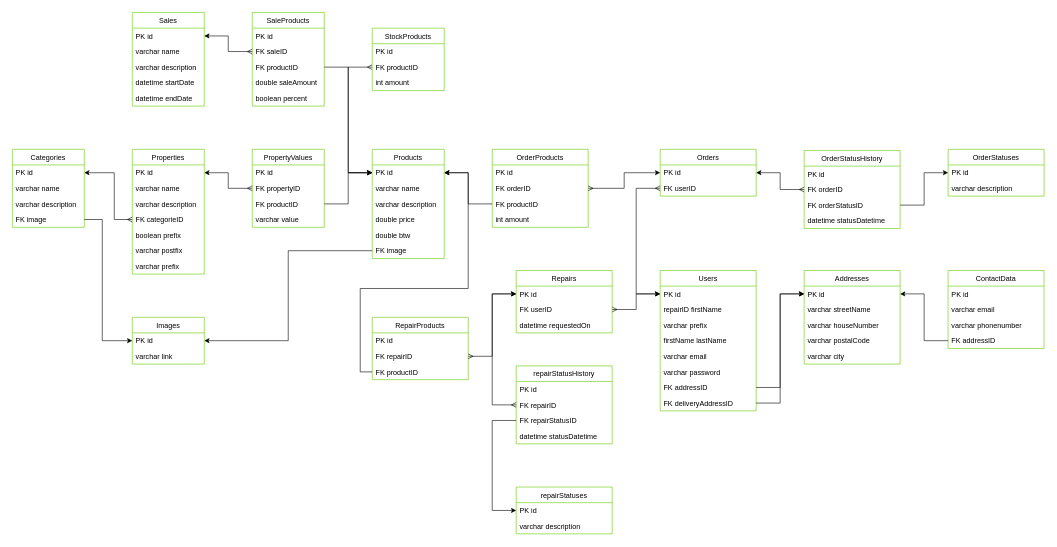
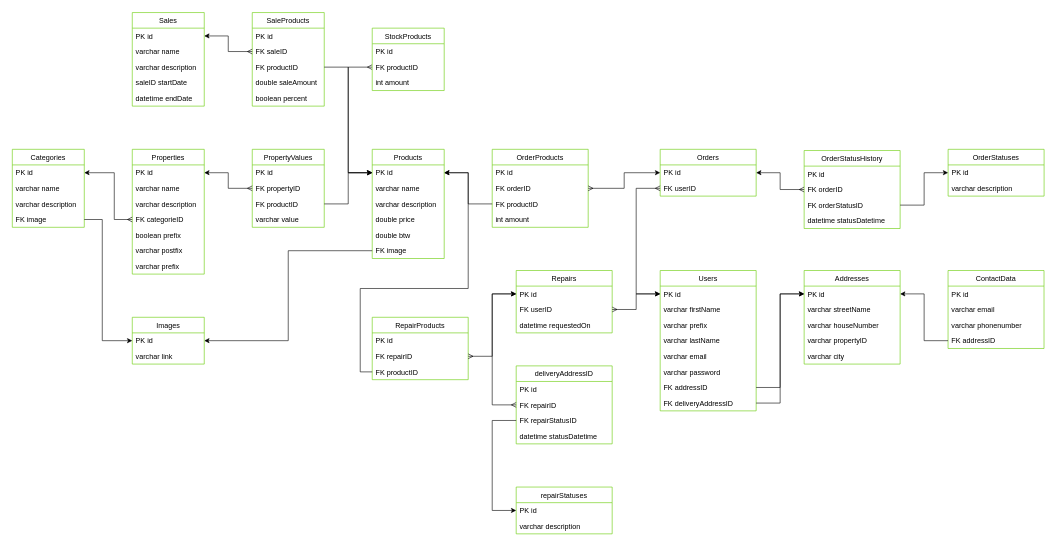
(170, 83) -> (166, 83)
(697, 310) -> (696, 310)
(697, 341) -> (694, 341)
(842, 341) -> (843, 341)
(564, 374) -> (564, 374)
